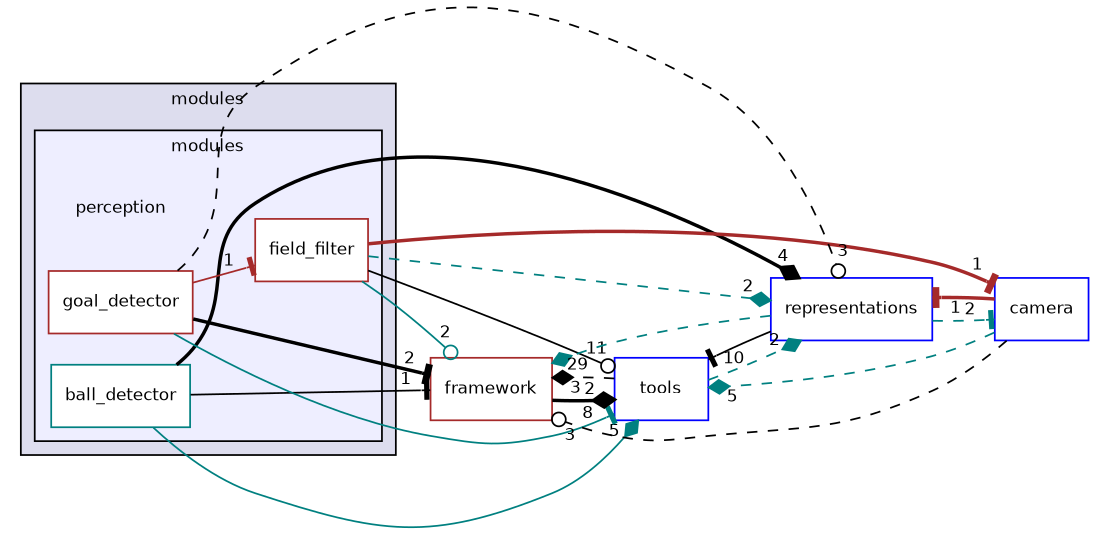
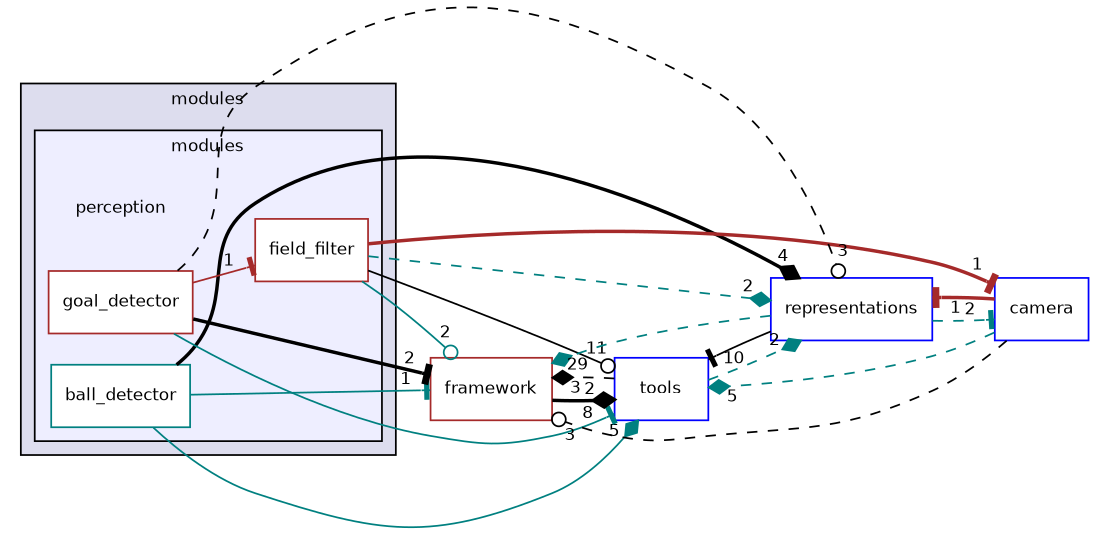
(323, 392) -> (323, 392)
